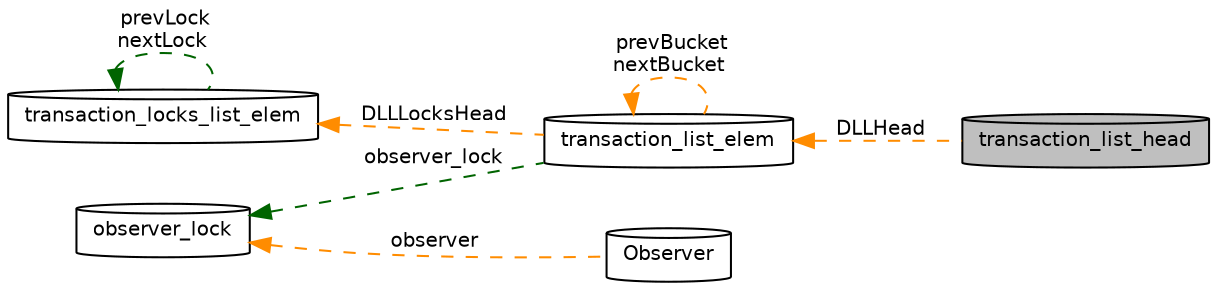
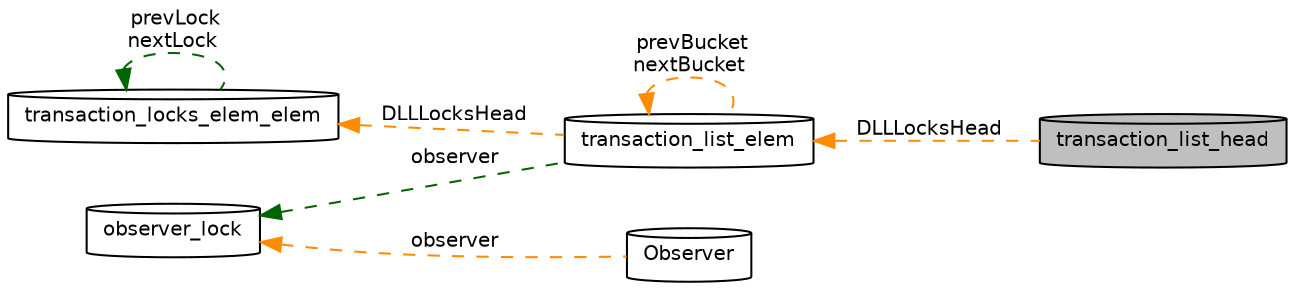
(163, 116) -> (173, 116)
(878, 130) -> (927, 130)
(431, 158) -> (452, 158)
